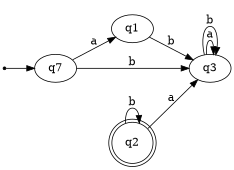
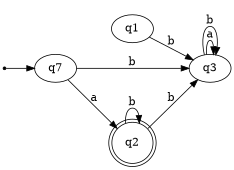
(91, 50) -> (90, 101)
(171, 98) -> (171, 98)
